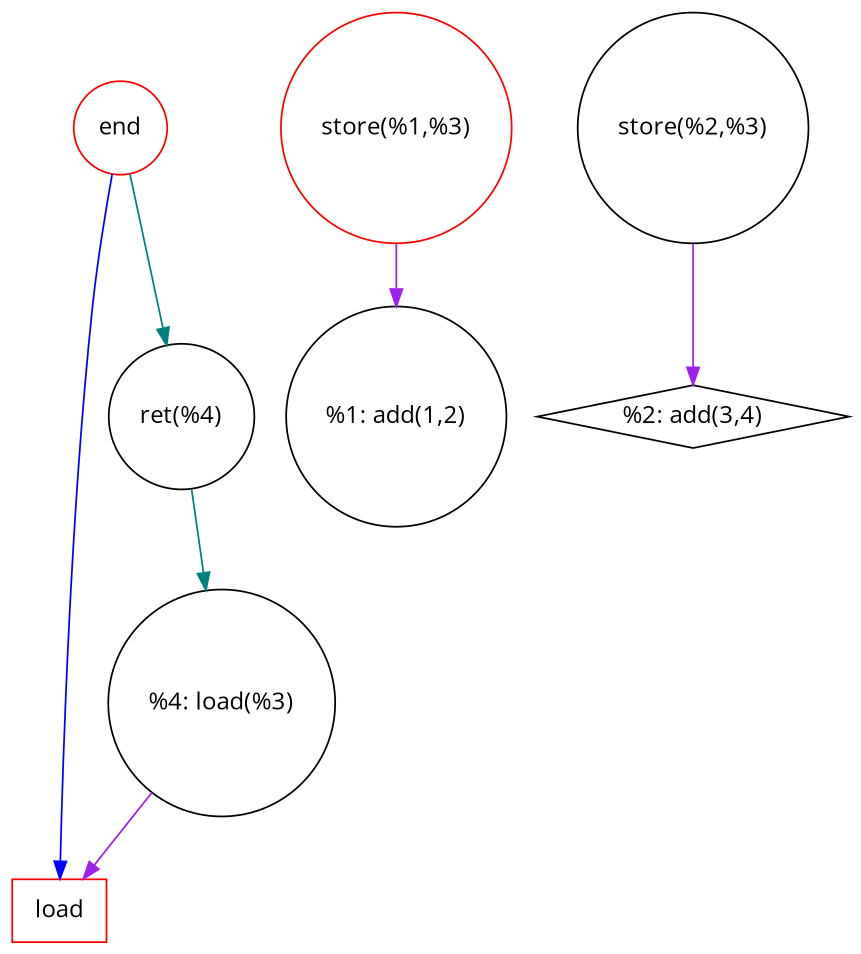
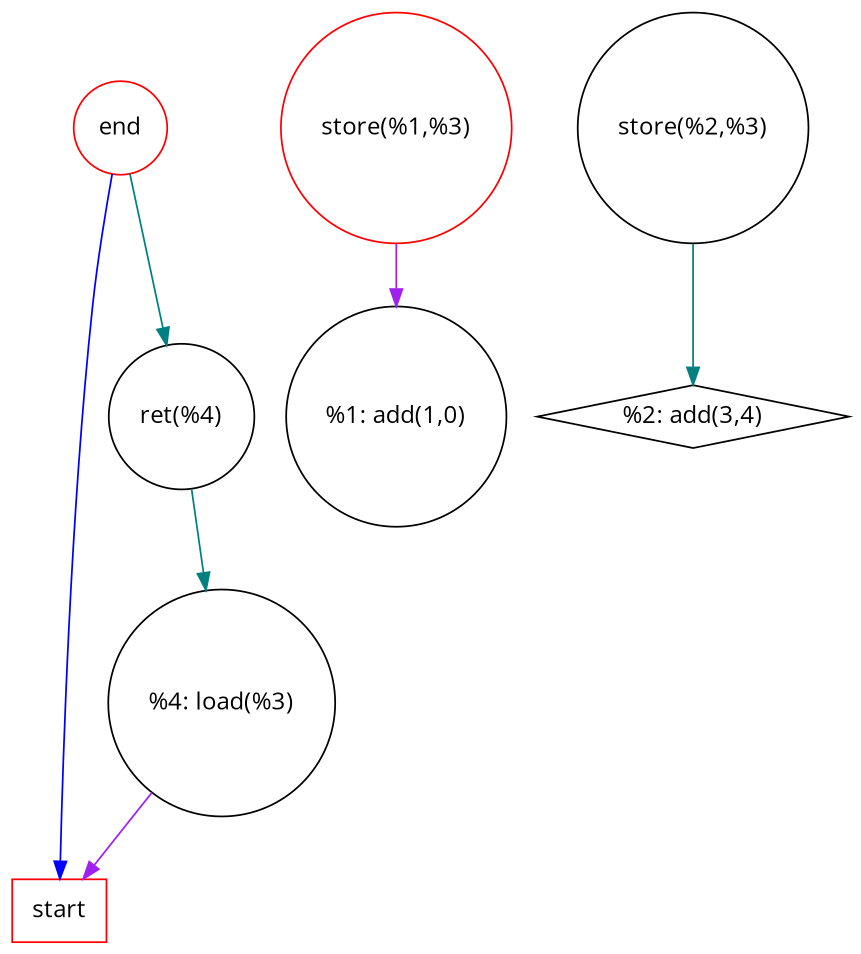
(693, 306) -> (693, 306)
(396, 417) -> (396, 417)
(59, 911) -> (59, 911)
